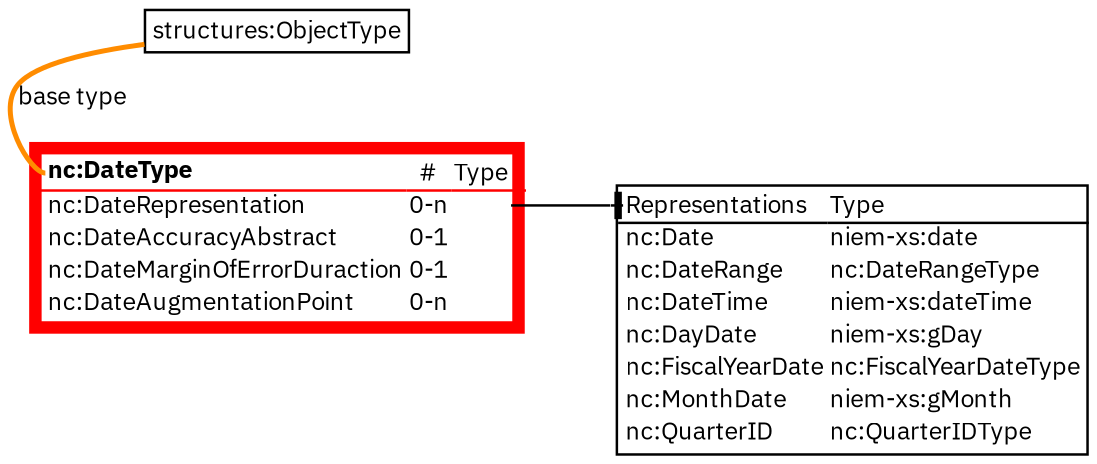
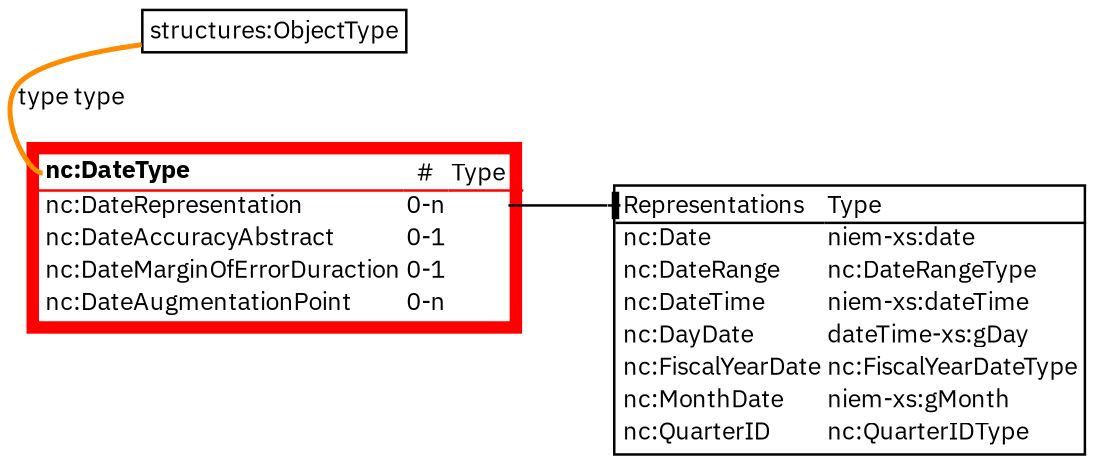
(73, 98) -> (71, 98)
(907, 335) -> (929, 335)
